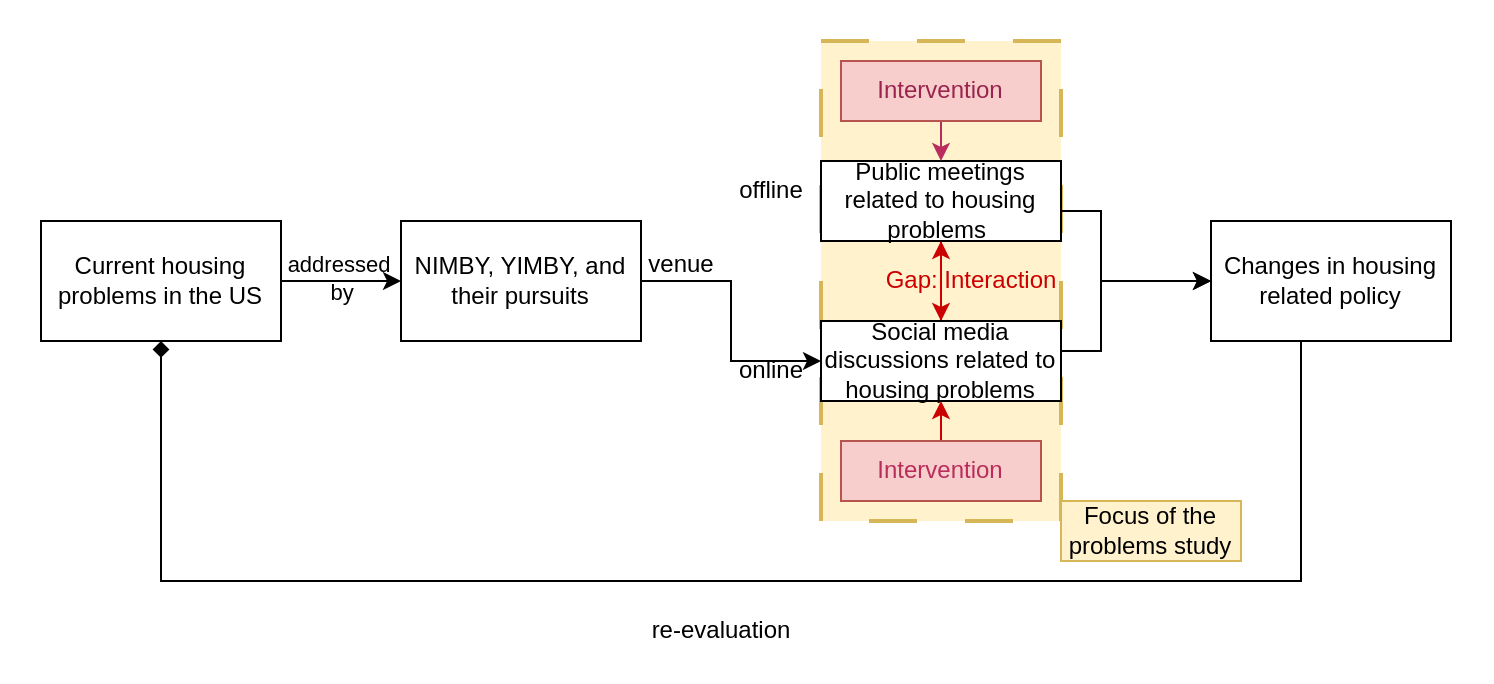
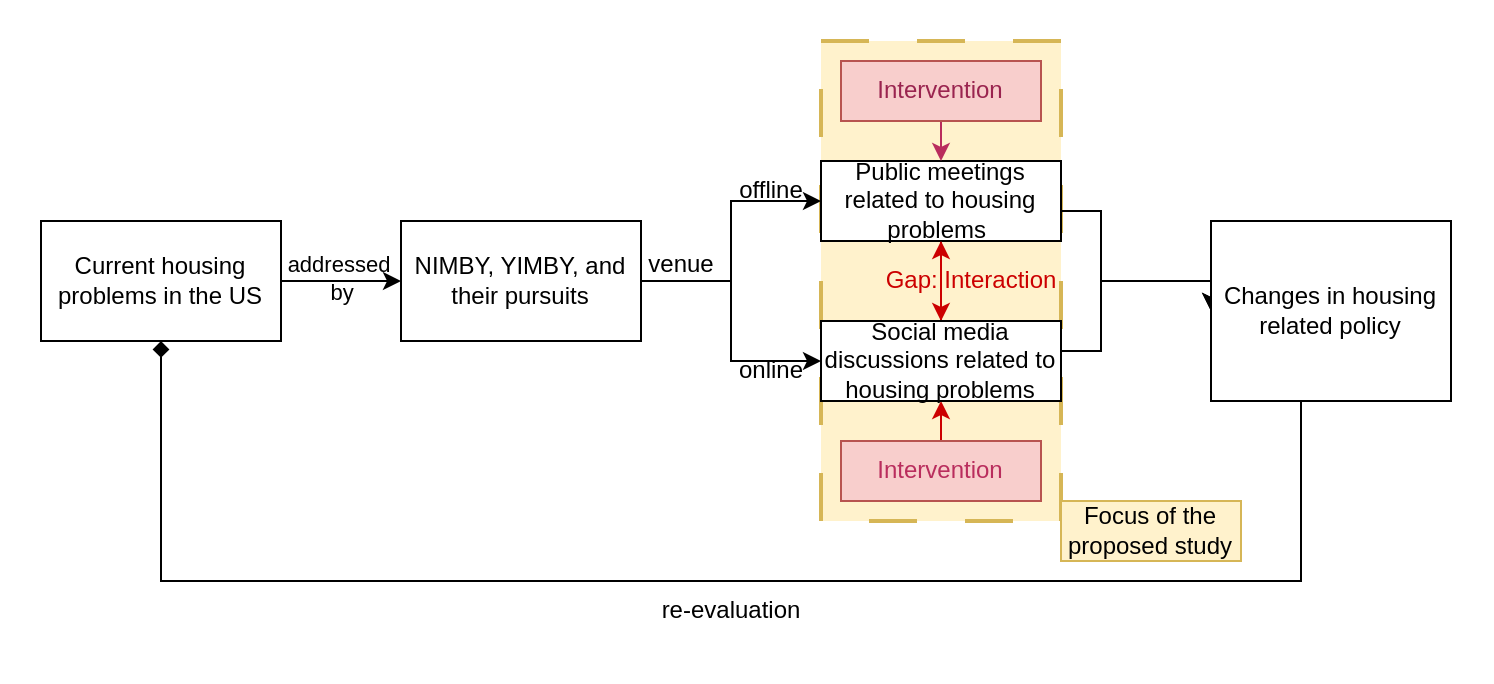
none -> (731, 201)
(1331, 281) -> (1331, 311)
(1151, 531) -> (1151, 531)
(721, 631) -> (731, 611)
